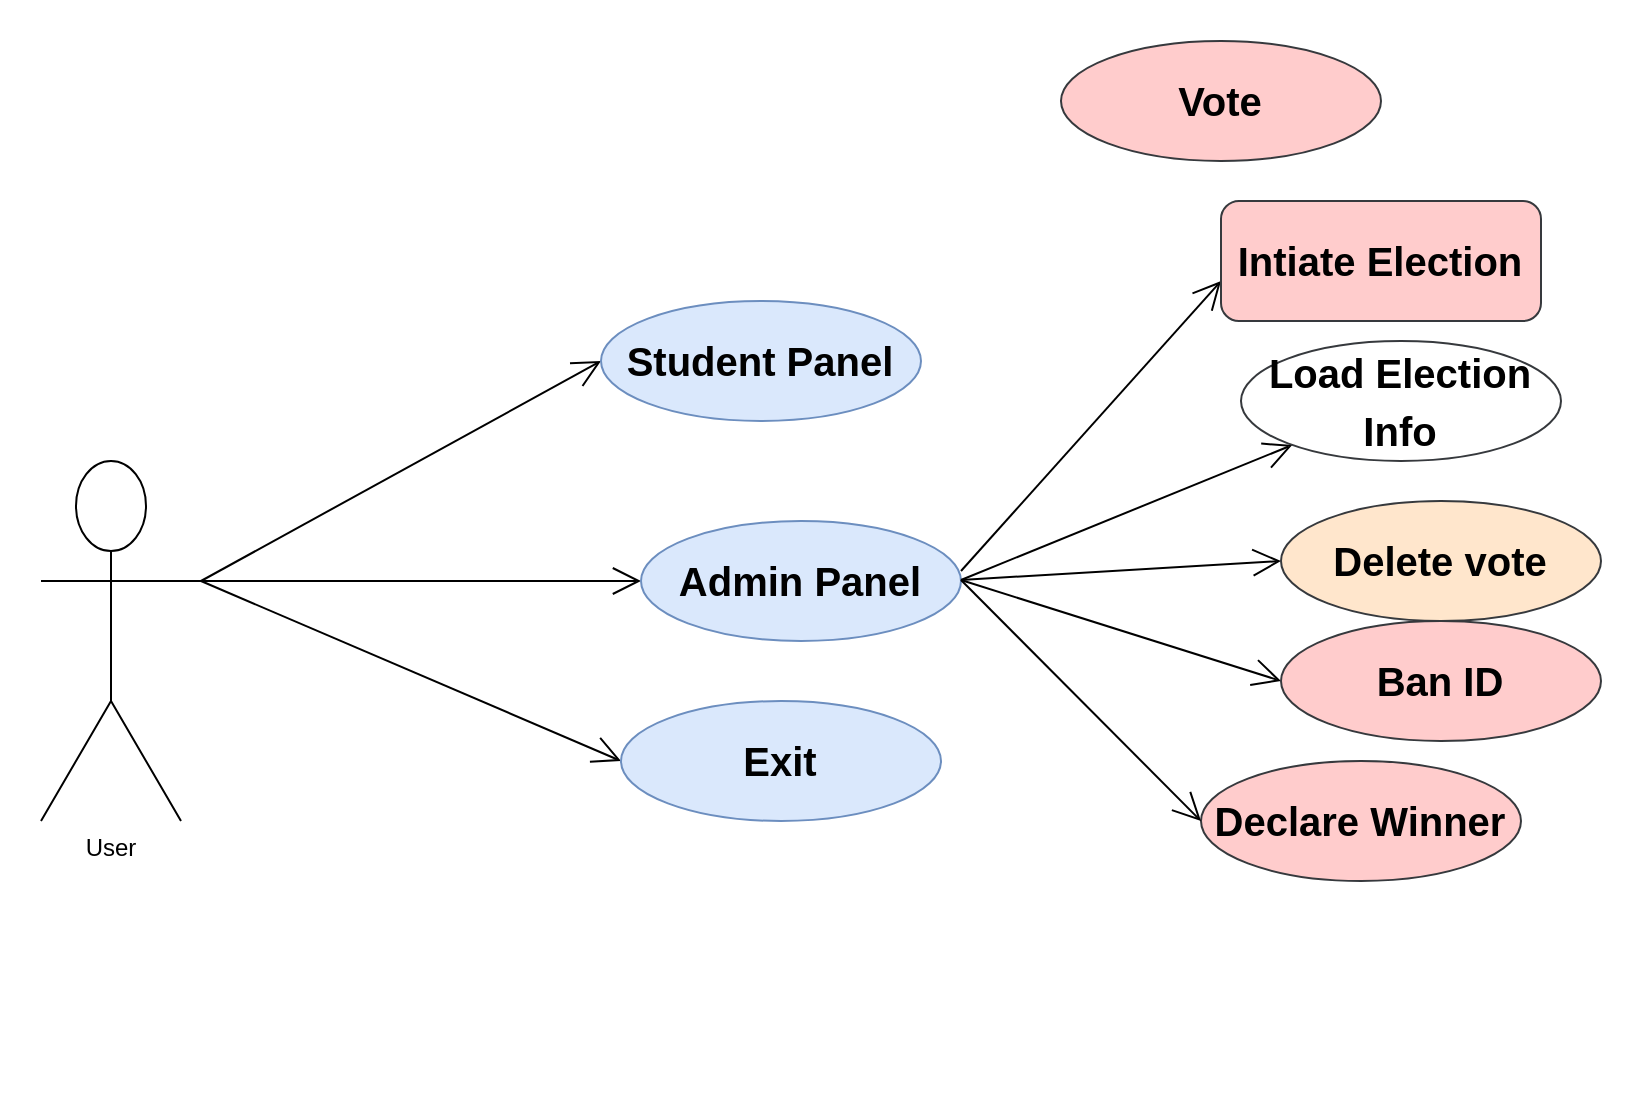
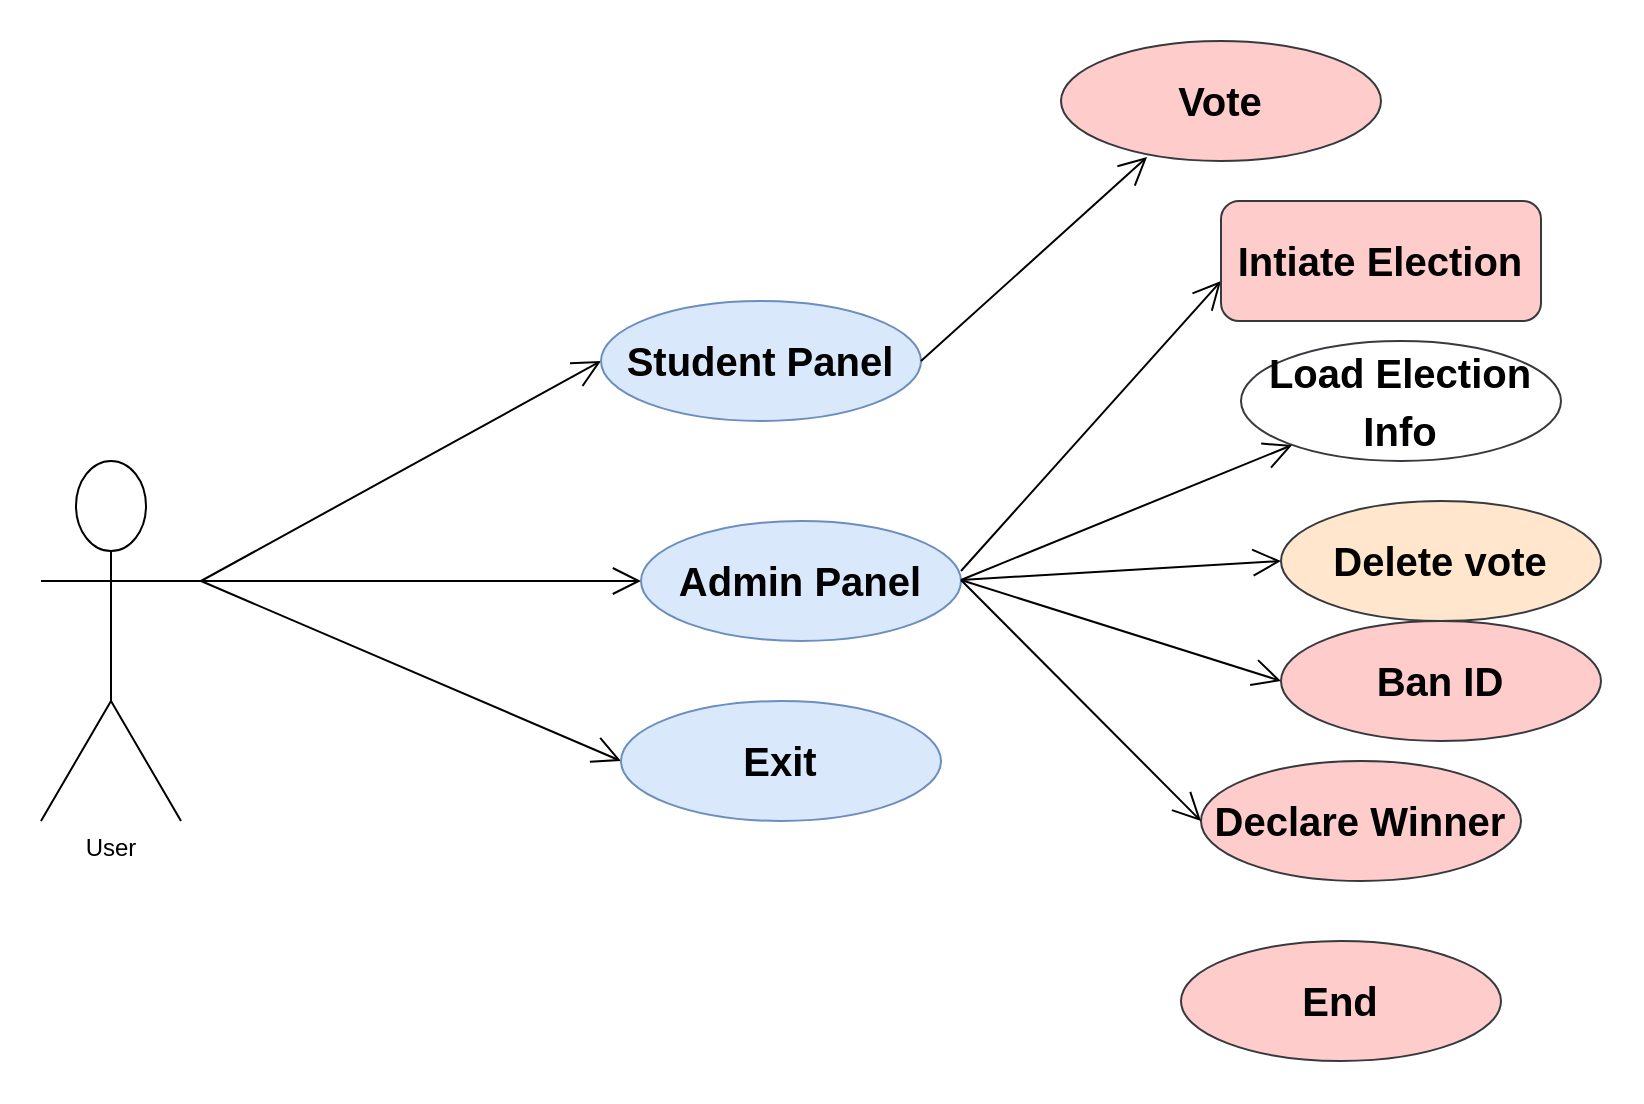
none -> (1032, 261)
none -> (1341, 1001)
